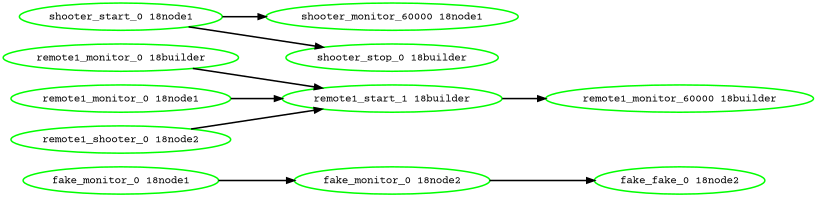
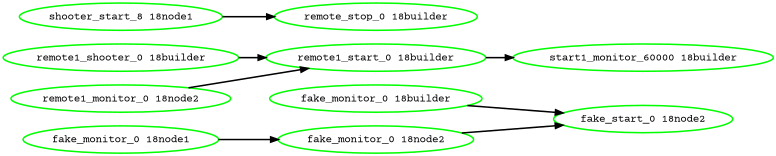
(121, 17) -> (121, 17)
(392, 17) -> none
(121, 58) -> (121, 58)
(392, 58) -> (376, 17)
(121, 99) -> none
none -> (376, 99)
(392, 99) -> (376, 58)
(680, 99) -> (643, 58)
(121, 140) -> (121, 99)
(680, 180) -> (643, 119)
